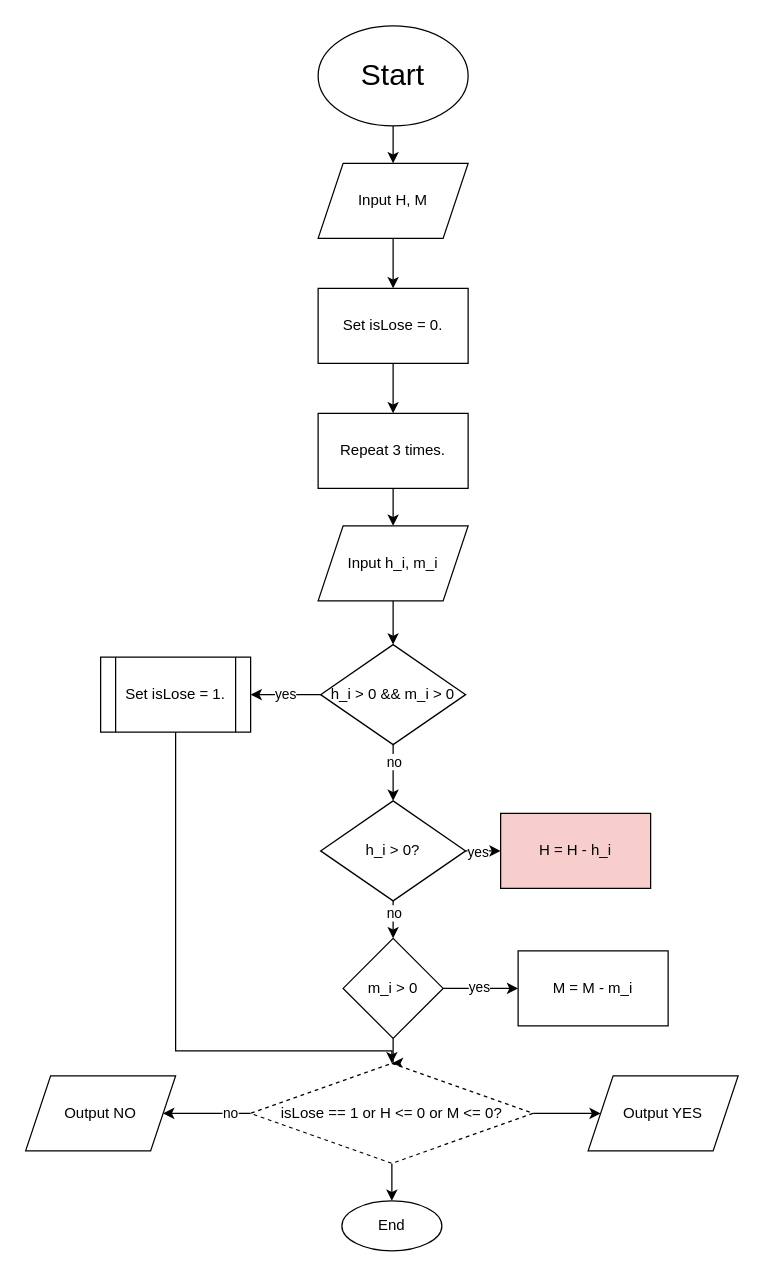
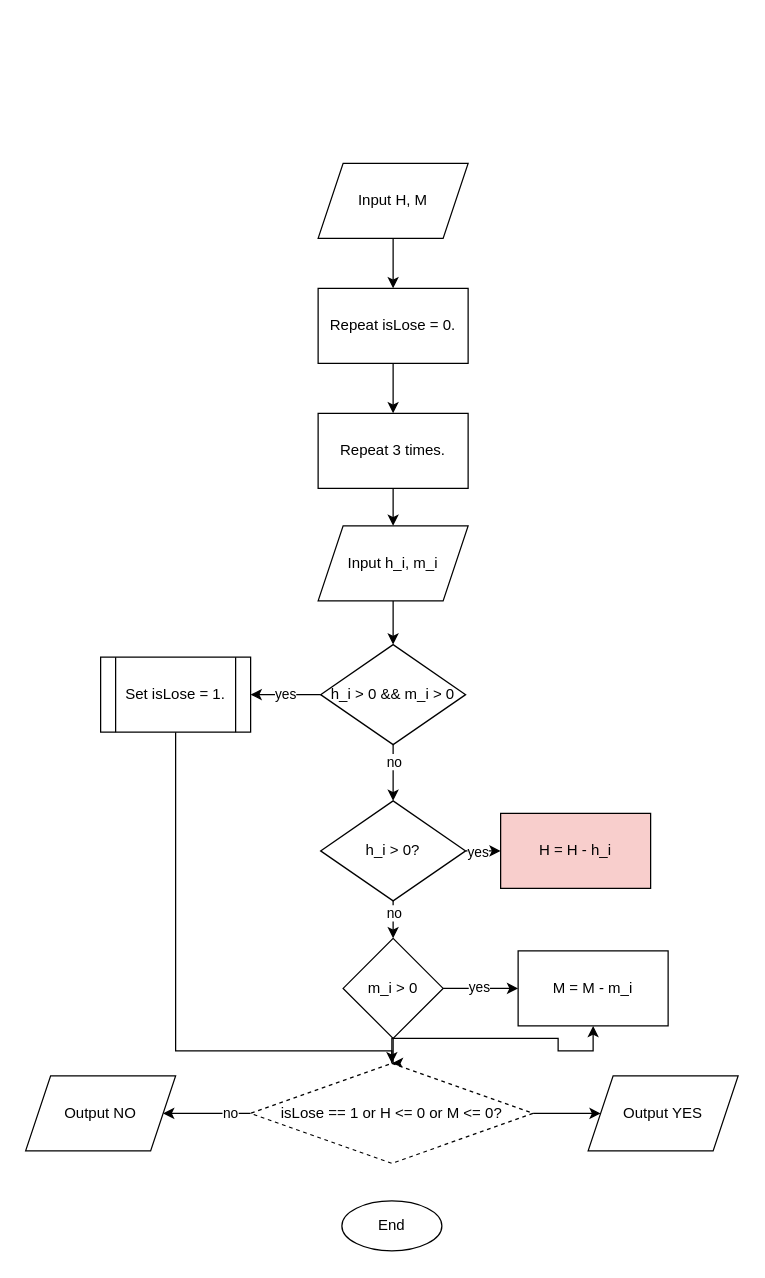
(393, 76) -> none
(393, 149) -> none
(393, 326) -> (393, 326)
(392, 1186) -> (509, 1038)
